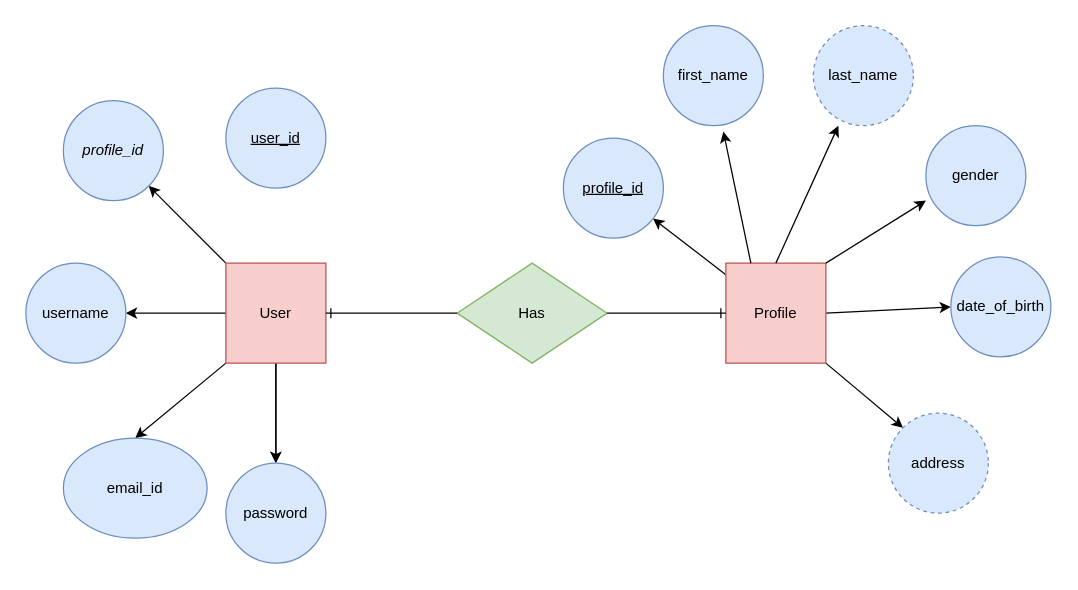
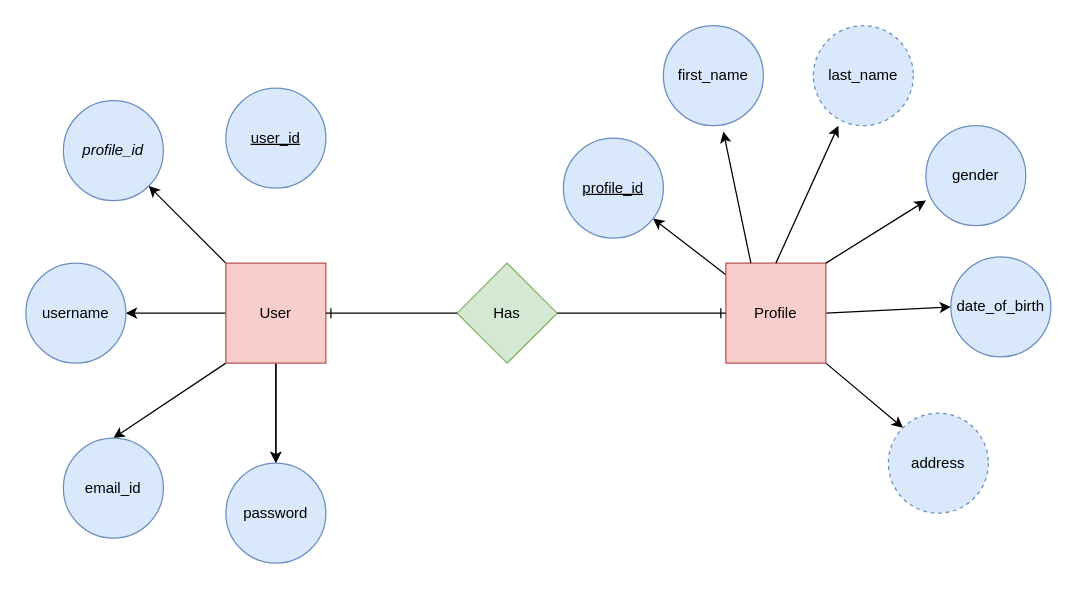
(532, 313) -> (507, 313)
(135, 488) -> (113, 488)
